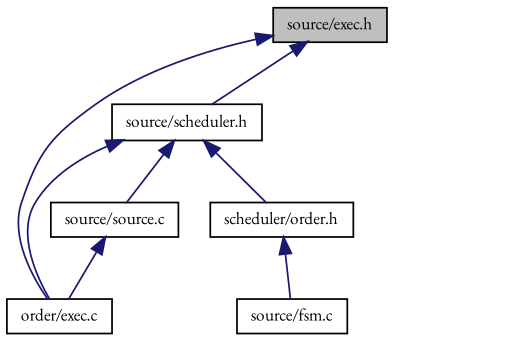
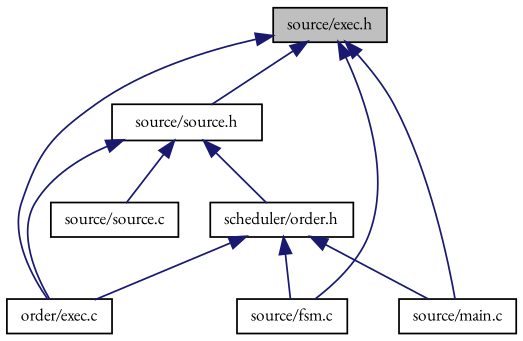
(187, 122) -> (187, 122)
none -> (378, 187)
(82, 276) -> (162, 271)
none -> (458, 316)
